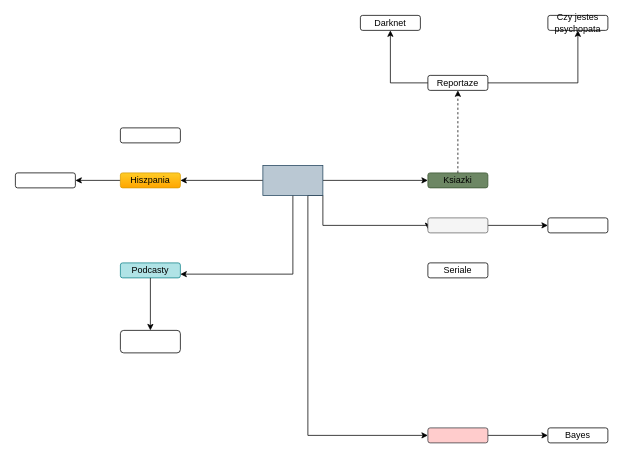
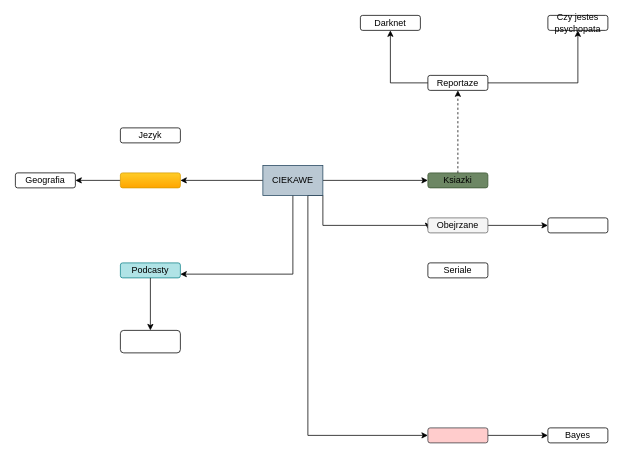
none -> (150, 135)
none -> (45, 180)
(150, 180) -> none
none -> (293, 180)
none -> (458, 225)
